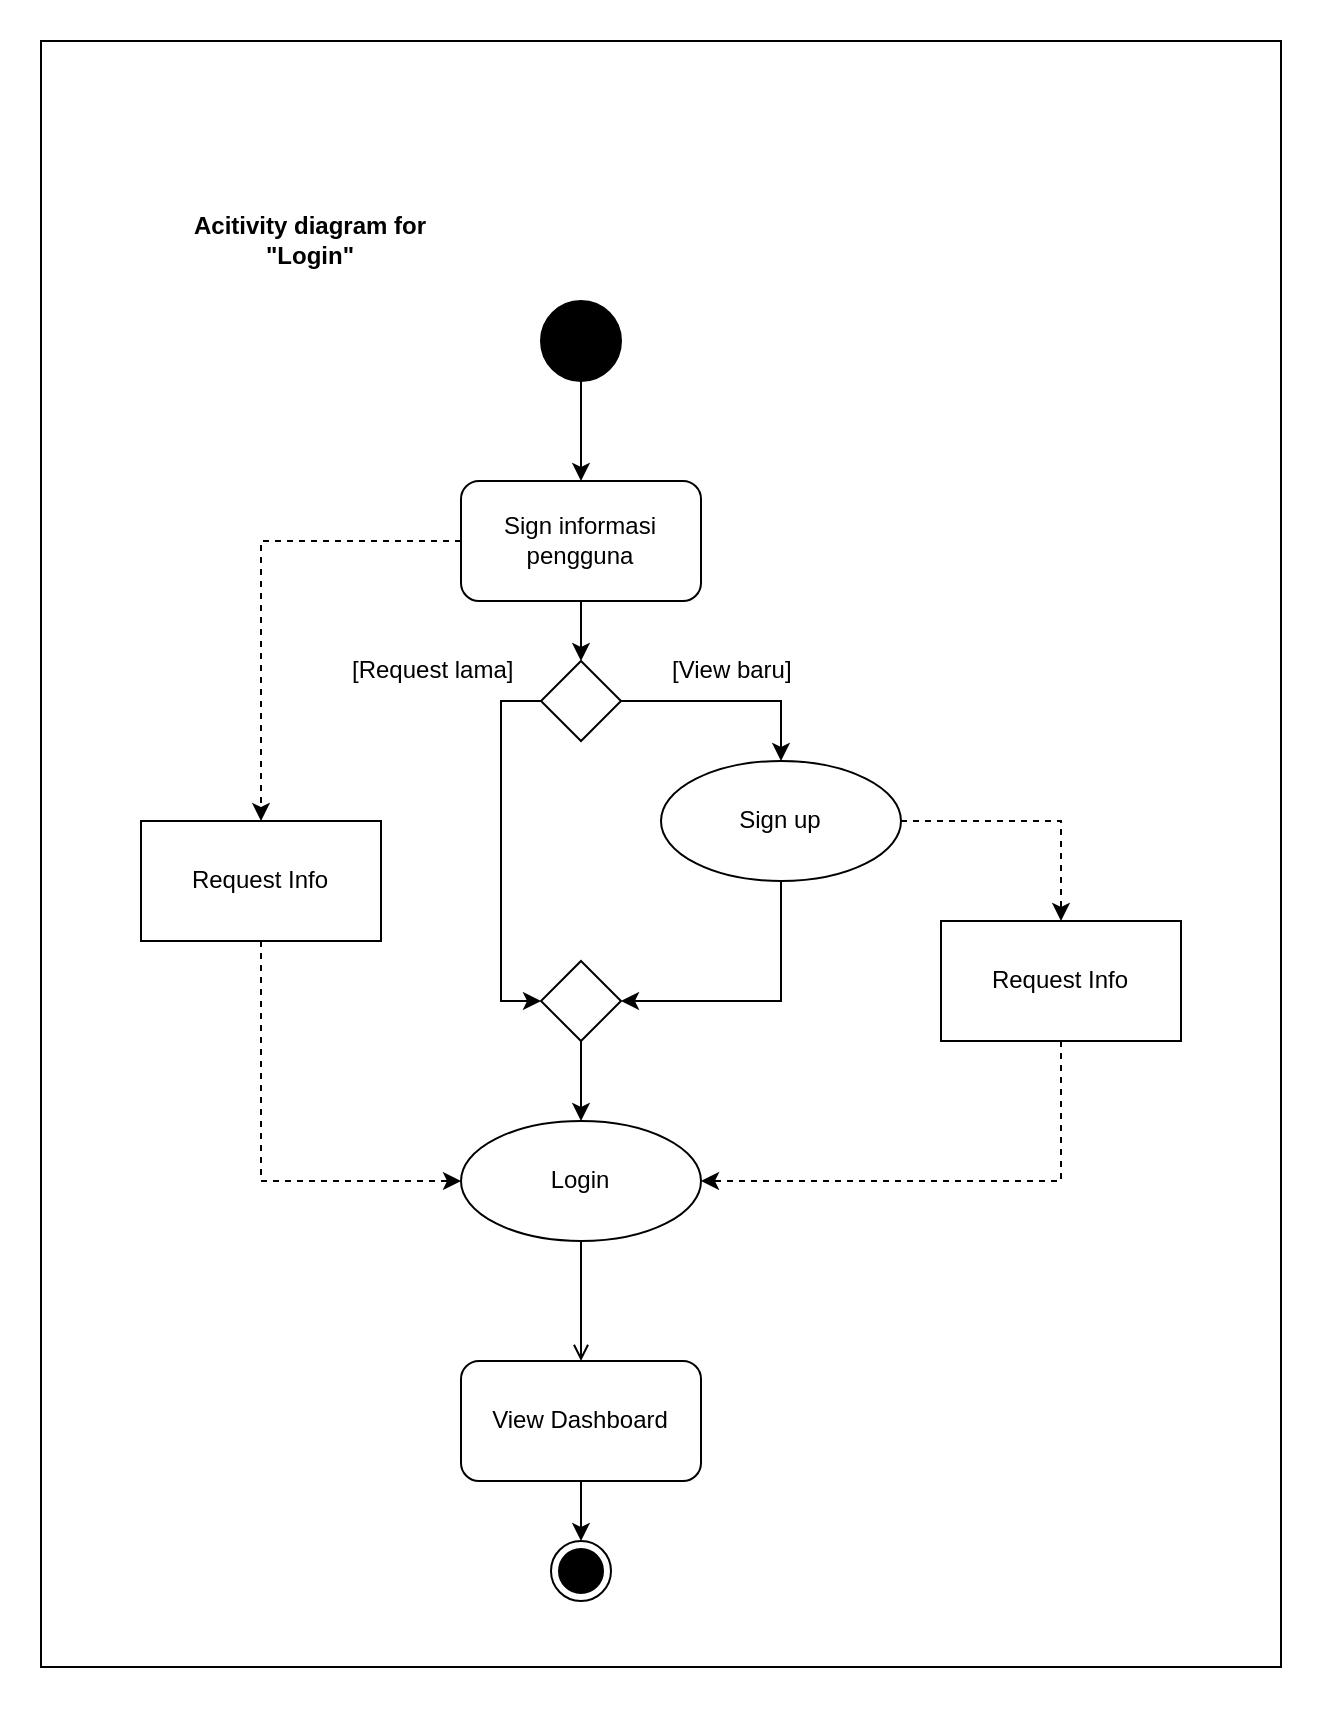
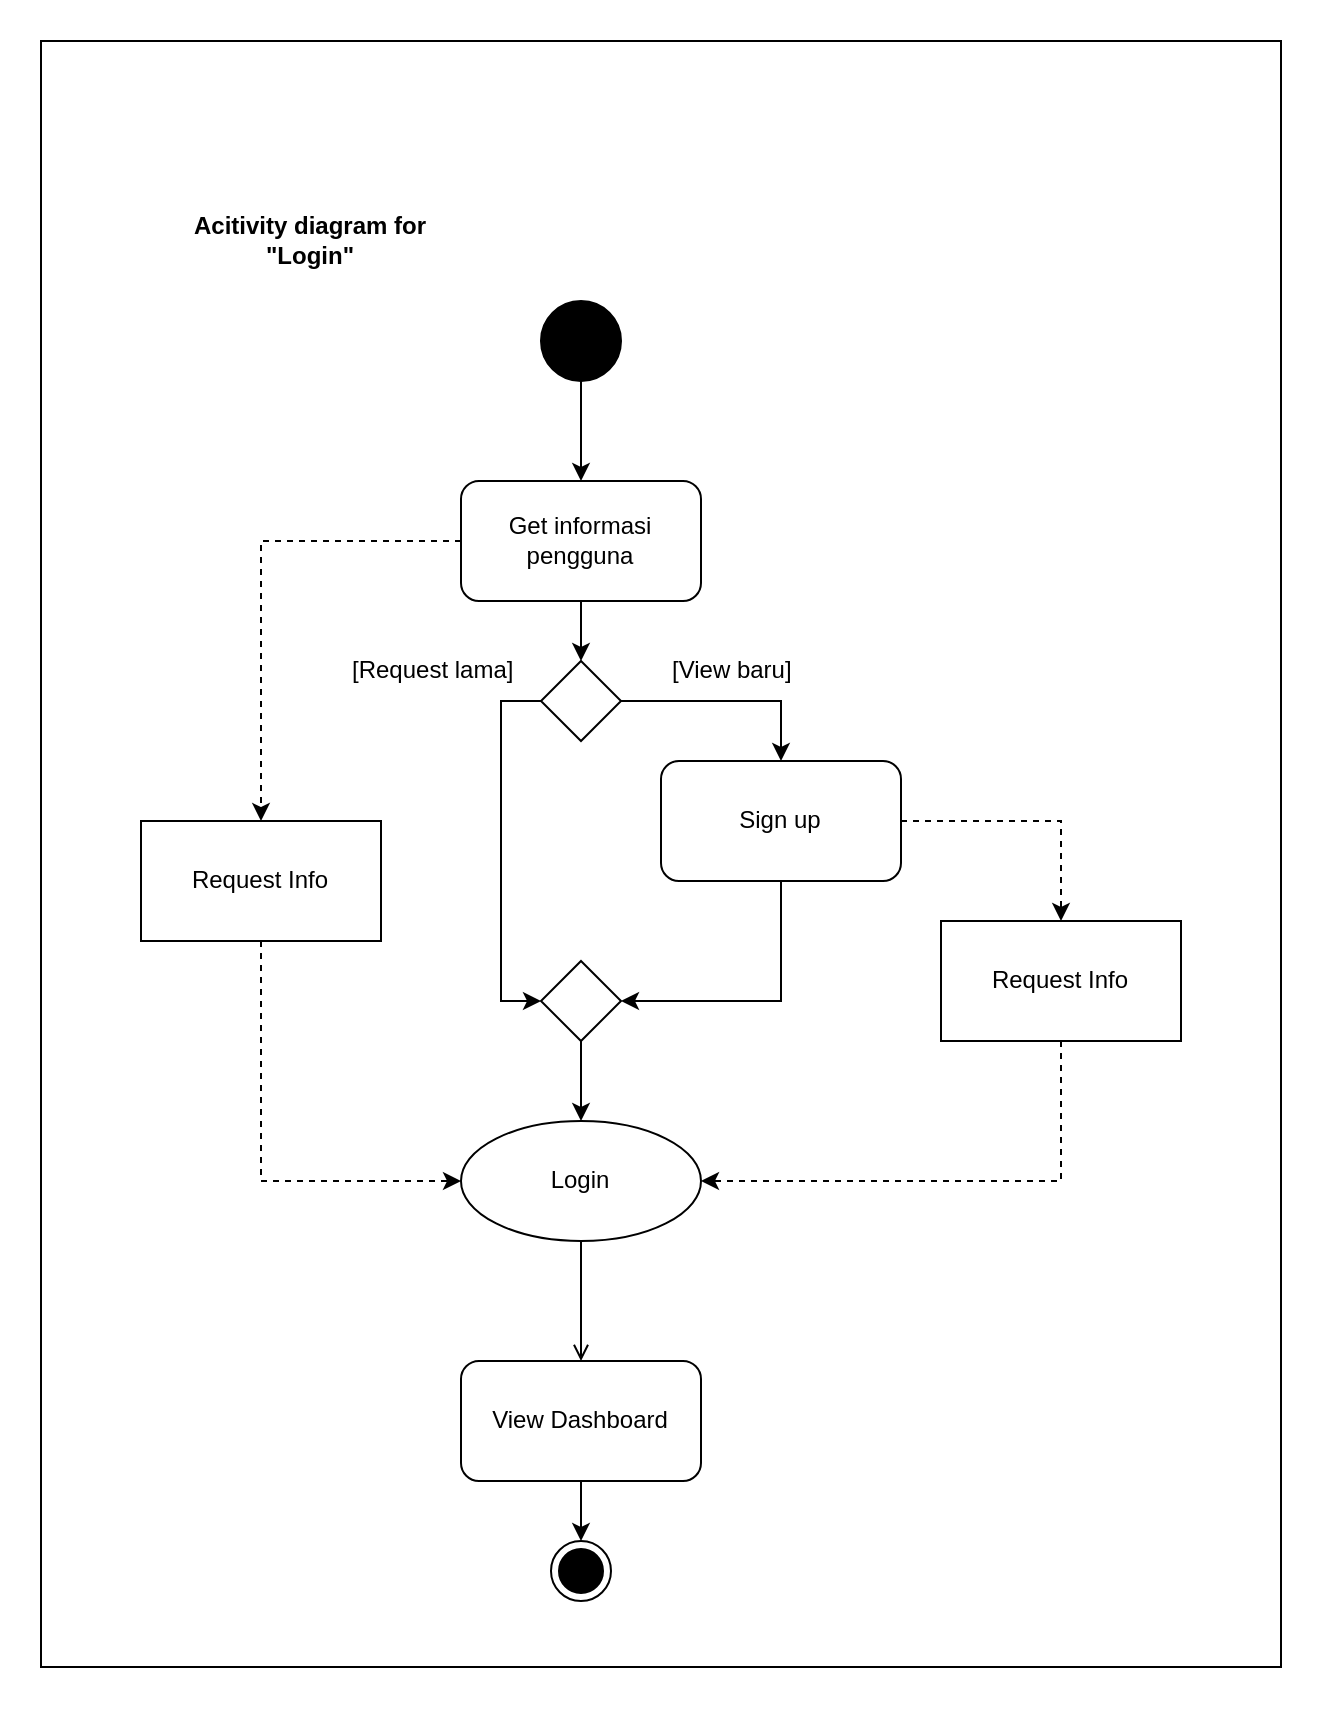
(581, 541) -> (581, 541)
(781, 821) -> (781, 821)
